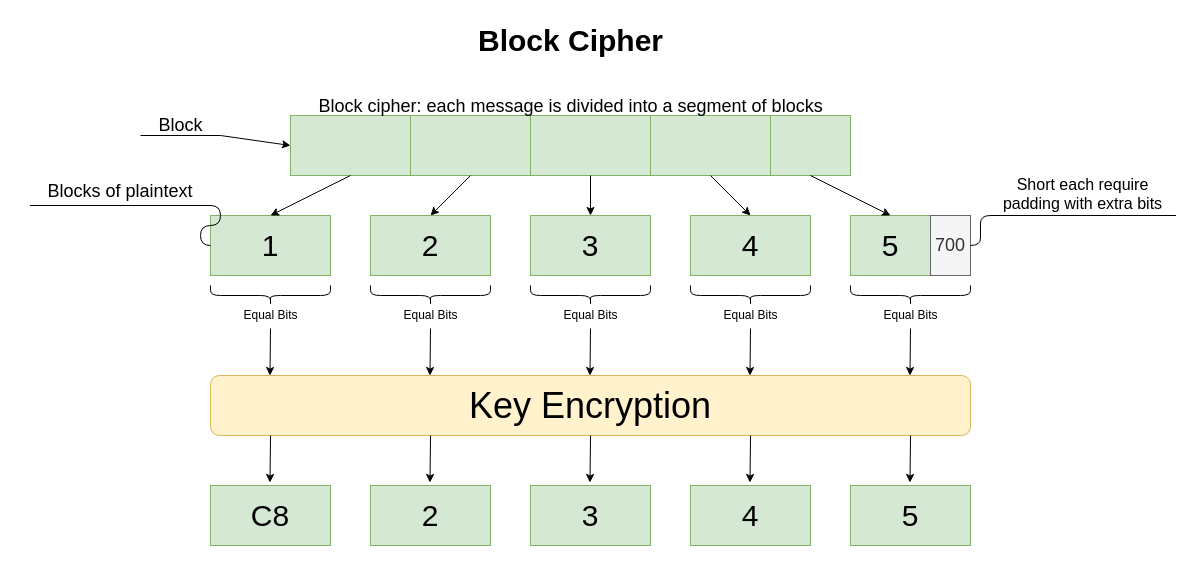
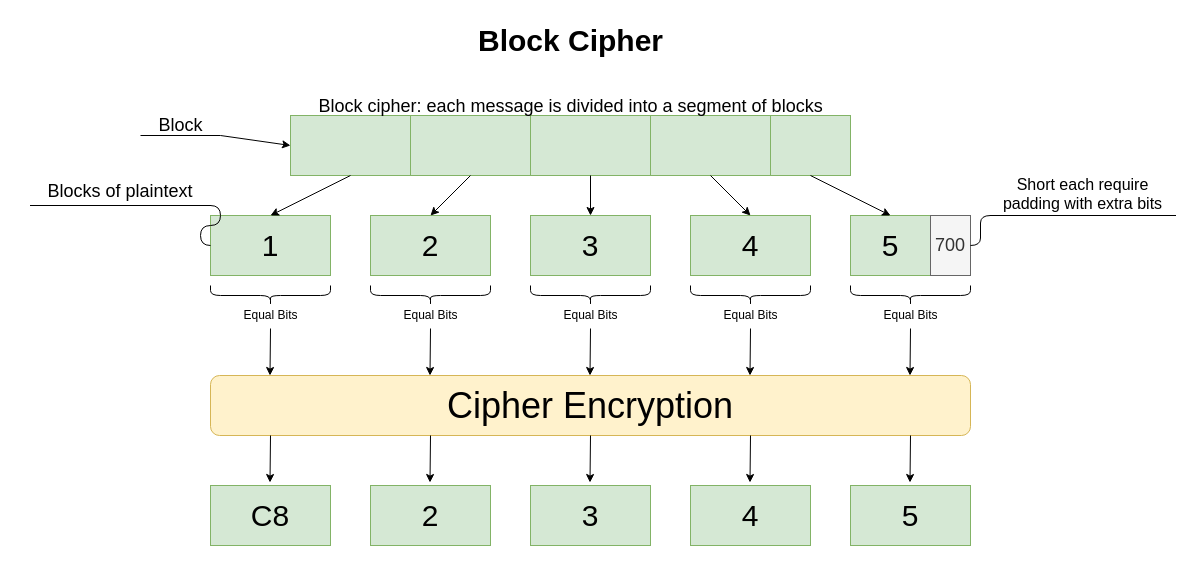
(591, 406) -> (591, 406)
